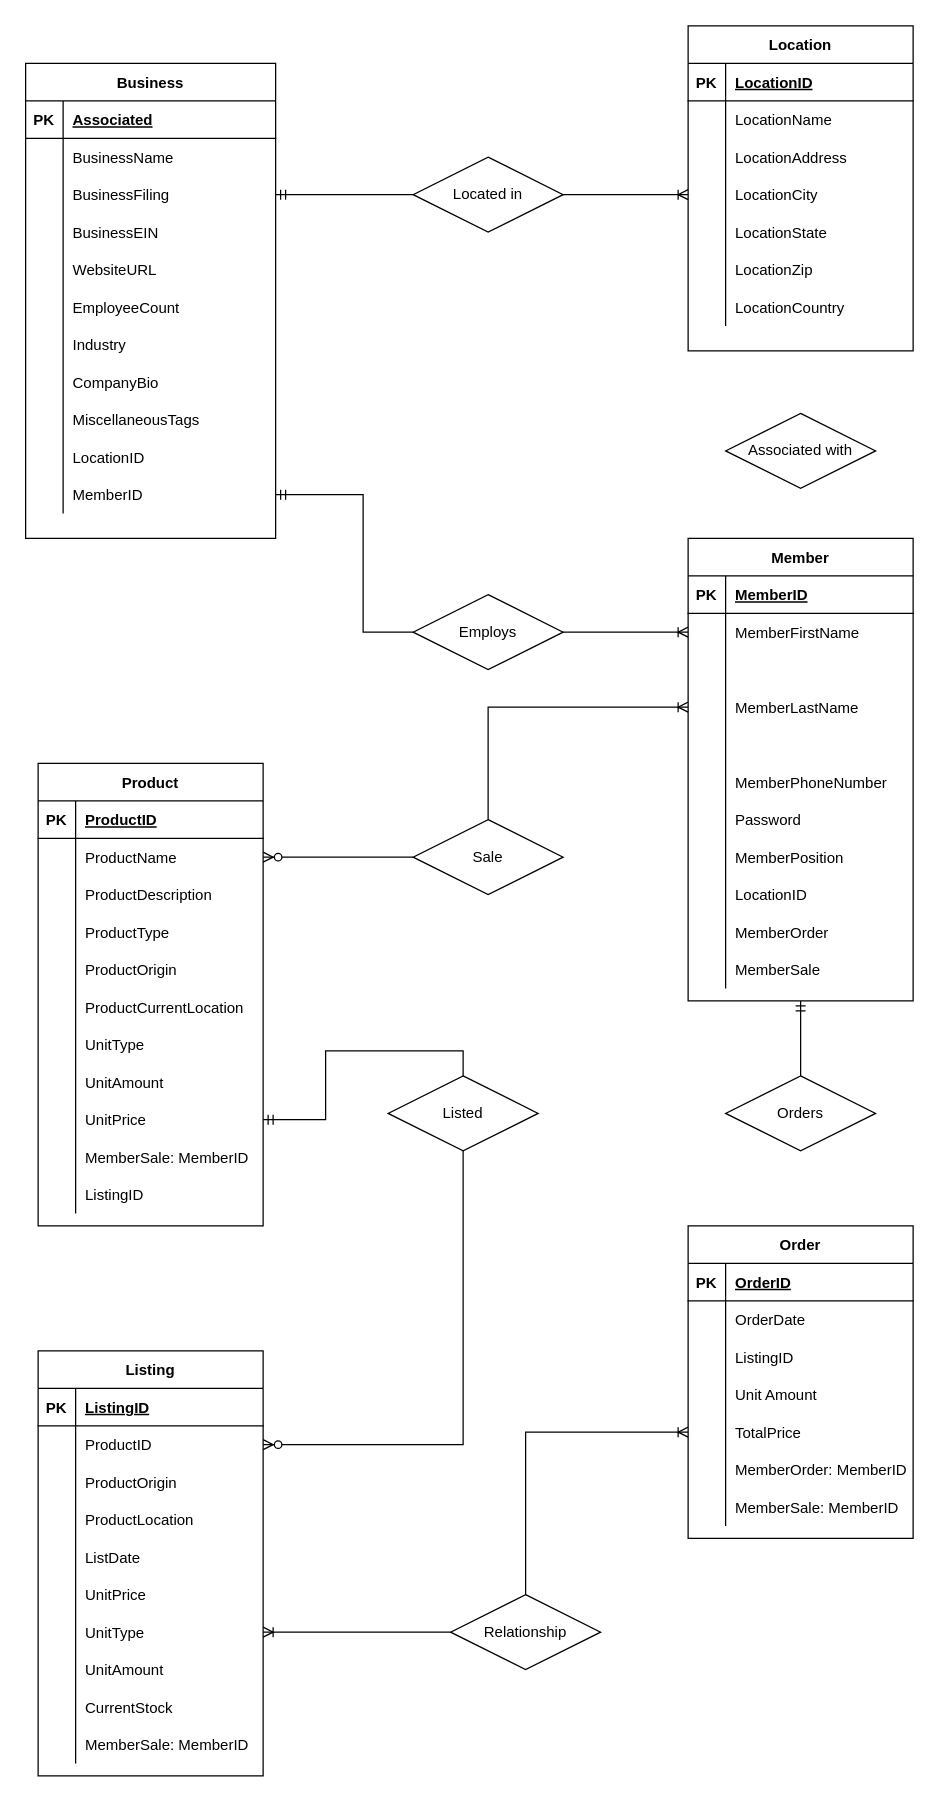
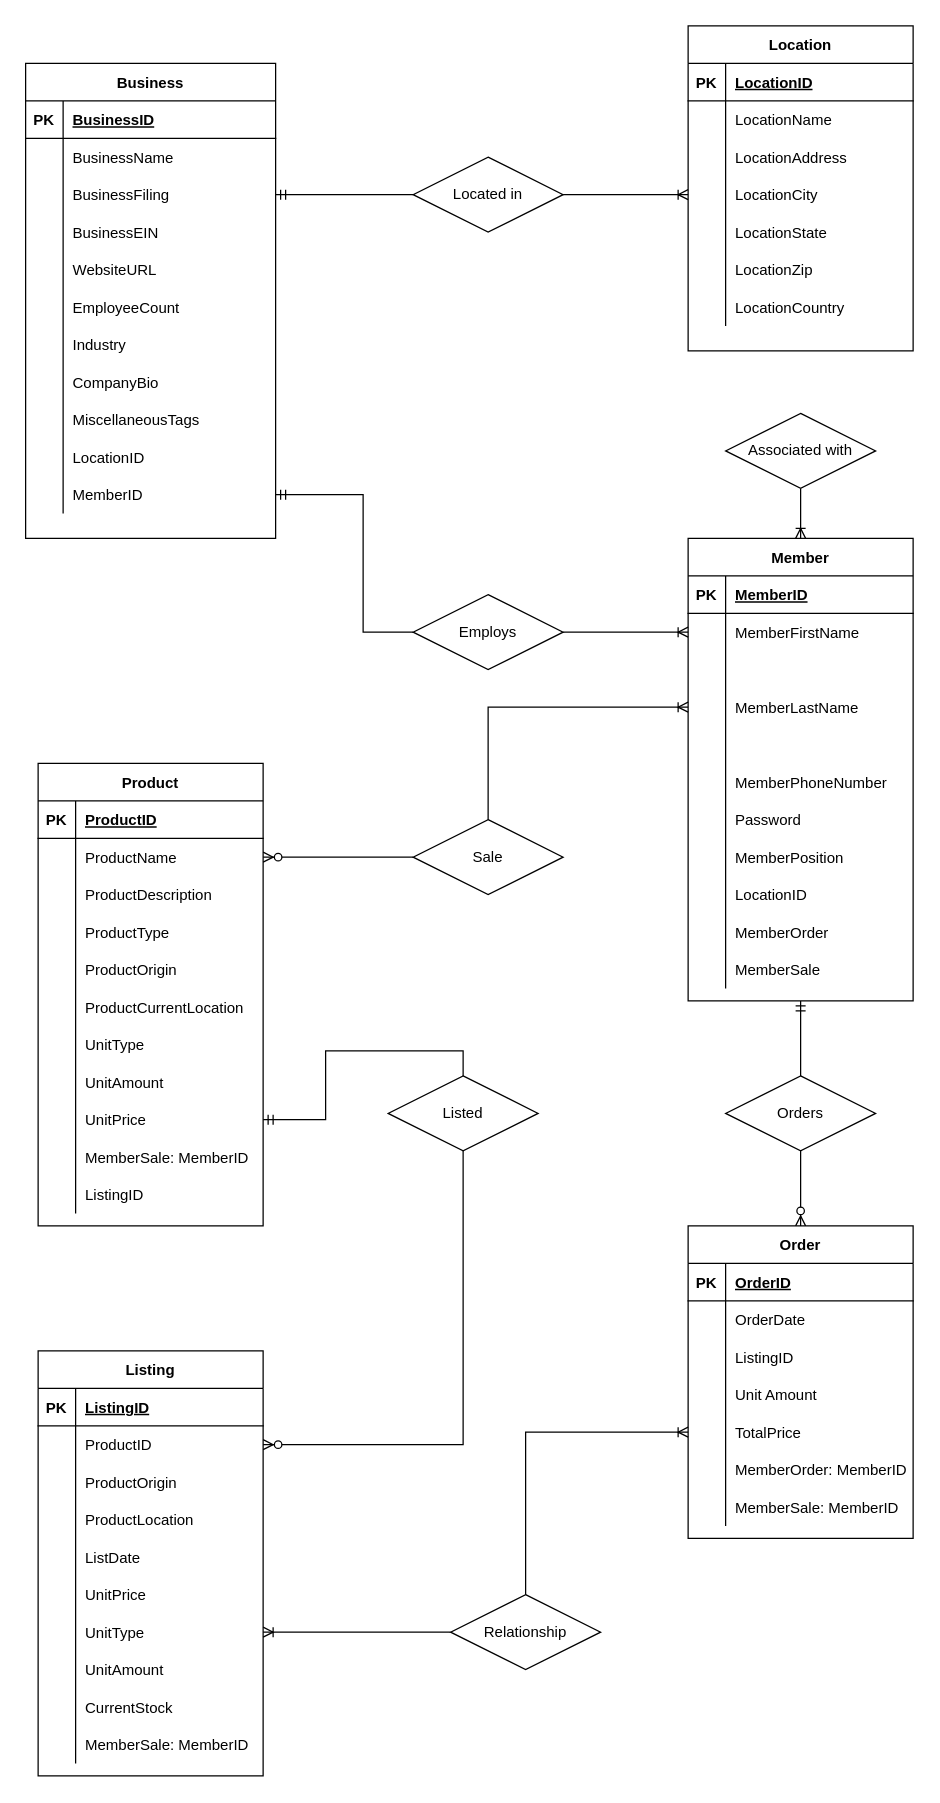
(113, 120) -> (113, 120)
none -> (801, 513)
none -> (801, 1188)
